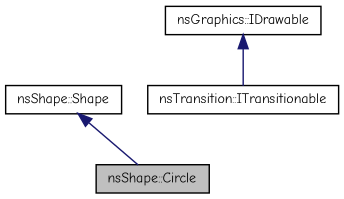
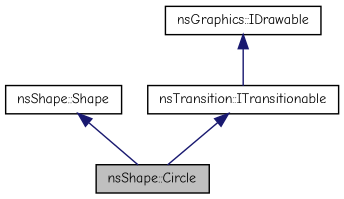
none -> (193, 144)
